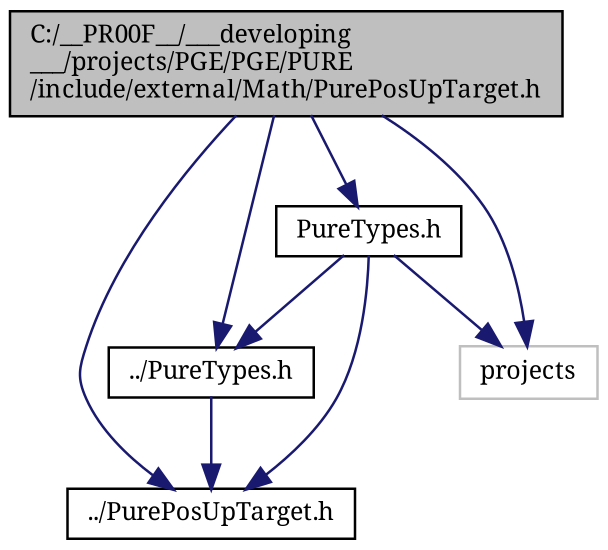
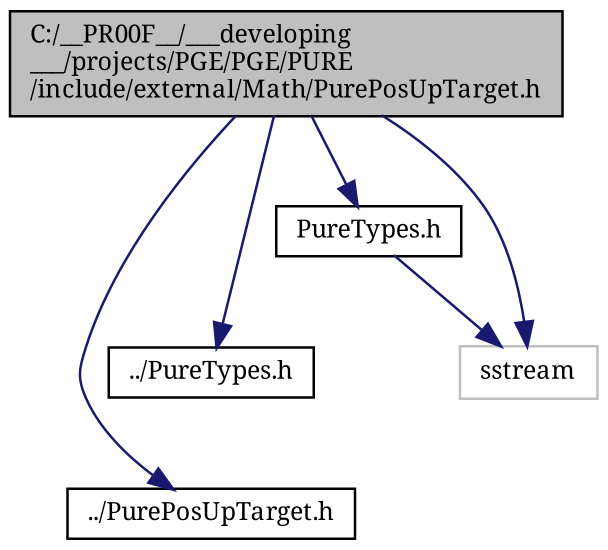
(300, 293) -> none
(529, 372) -> (529, 372)
(346, 379) -> none
(211, 430) -> none
